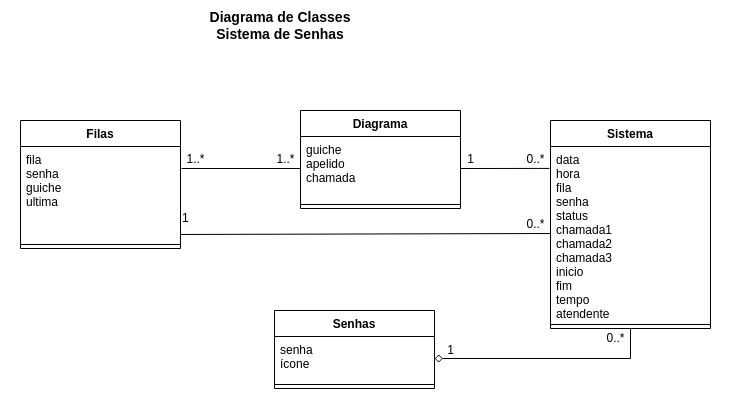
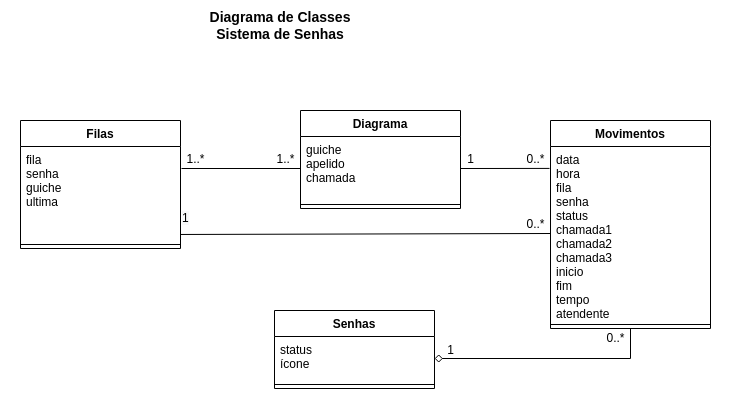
(630, 134) -> (630, 134)
(297, 350) -> (300, 350)
